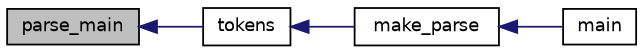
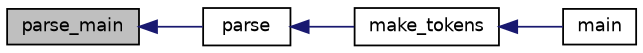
(247, 27) -> (247, 27)
(427, 27) -> (427, 27)
